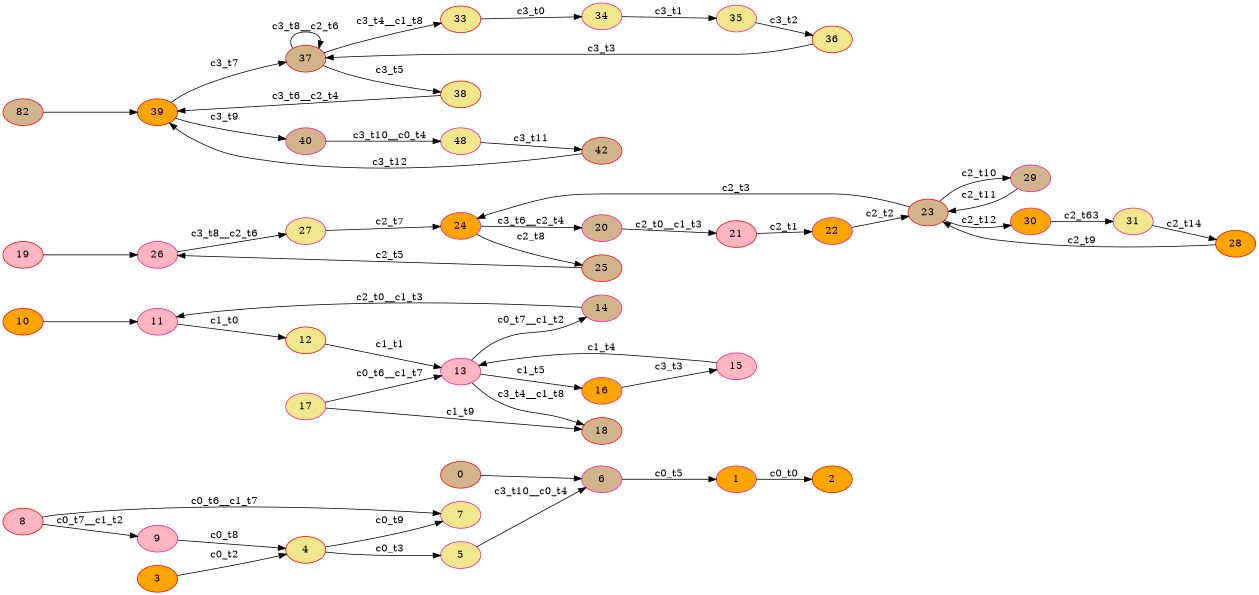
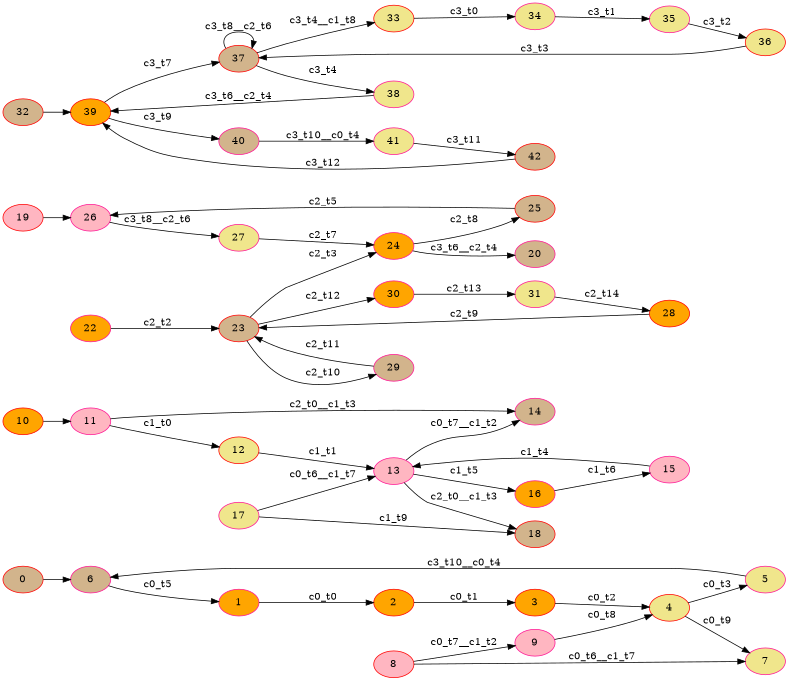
(390, 70) -> (323, 70)
(461, 94) -> (394, 94)
(23, 112) -> (23, 112)
(461, 141) -> (394, 141)
(1082, 216) -> (464, 289)
(736, 234) -> none
(383, 303) -> (309, 411)
(669, 367) -> (602, 470)
(531, 394) -> (464, 497)
none -> (461, 603)
